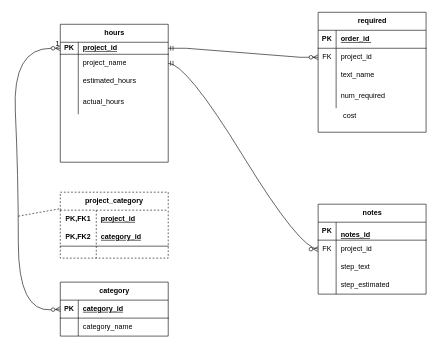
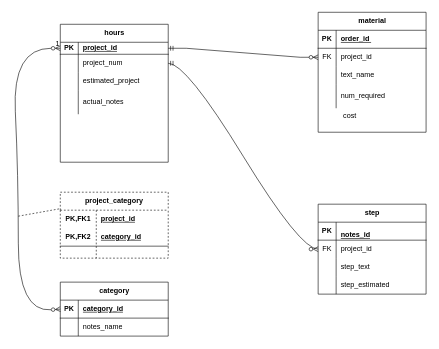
(373, 21) -> (373, 21)
(107, 63) -> (105, 63)
(112, 81) -> (116, 81)
(106, 102) -> (106, 102)
(373, 213) -> (373, 213)
(109, 327) -> (103, 327)
